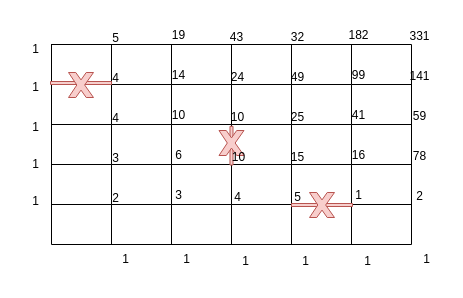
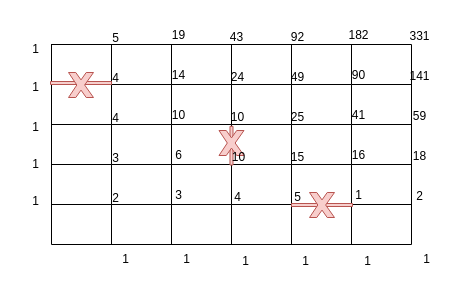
(298, 38) -> (298, 38)
(359, 76) -> (359, 76)
(420, 157) -> (420, 157)
